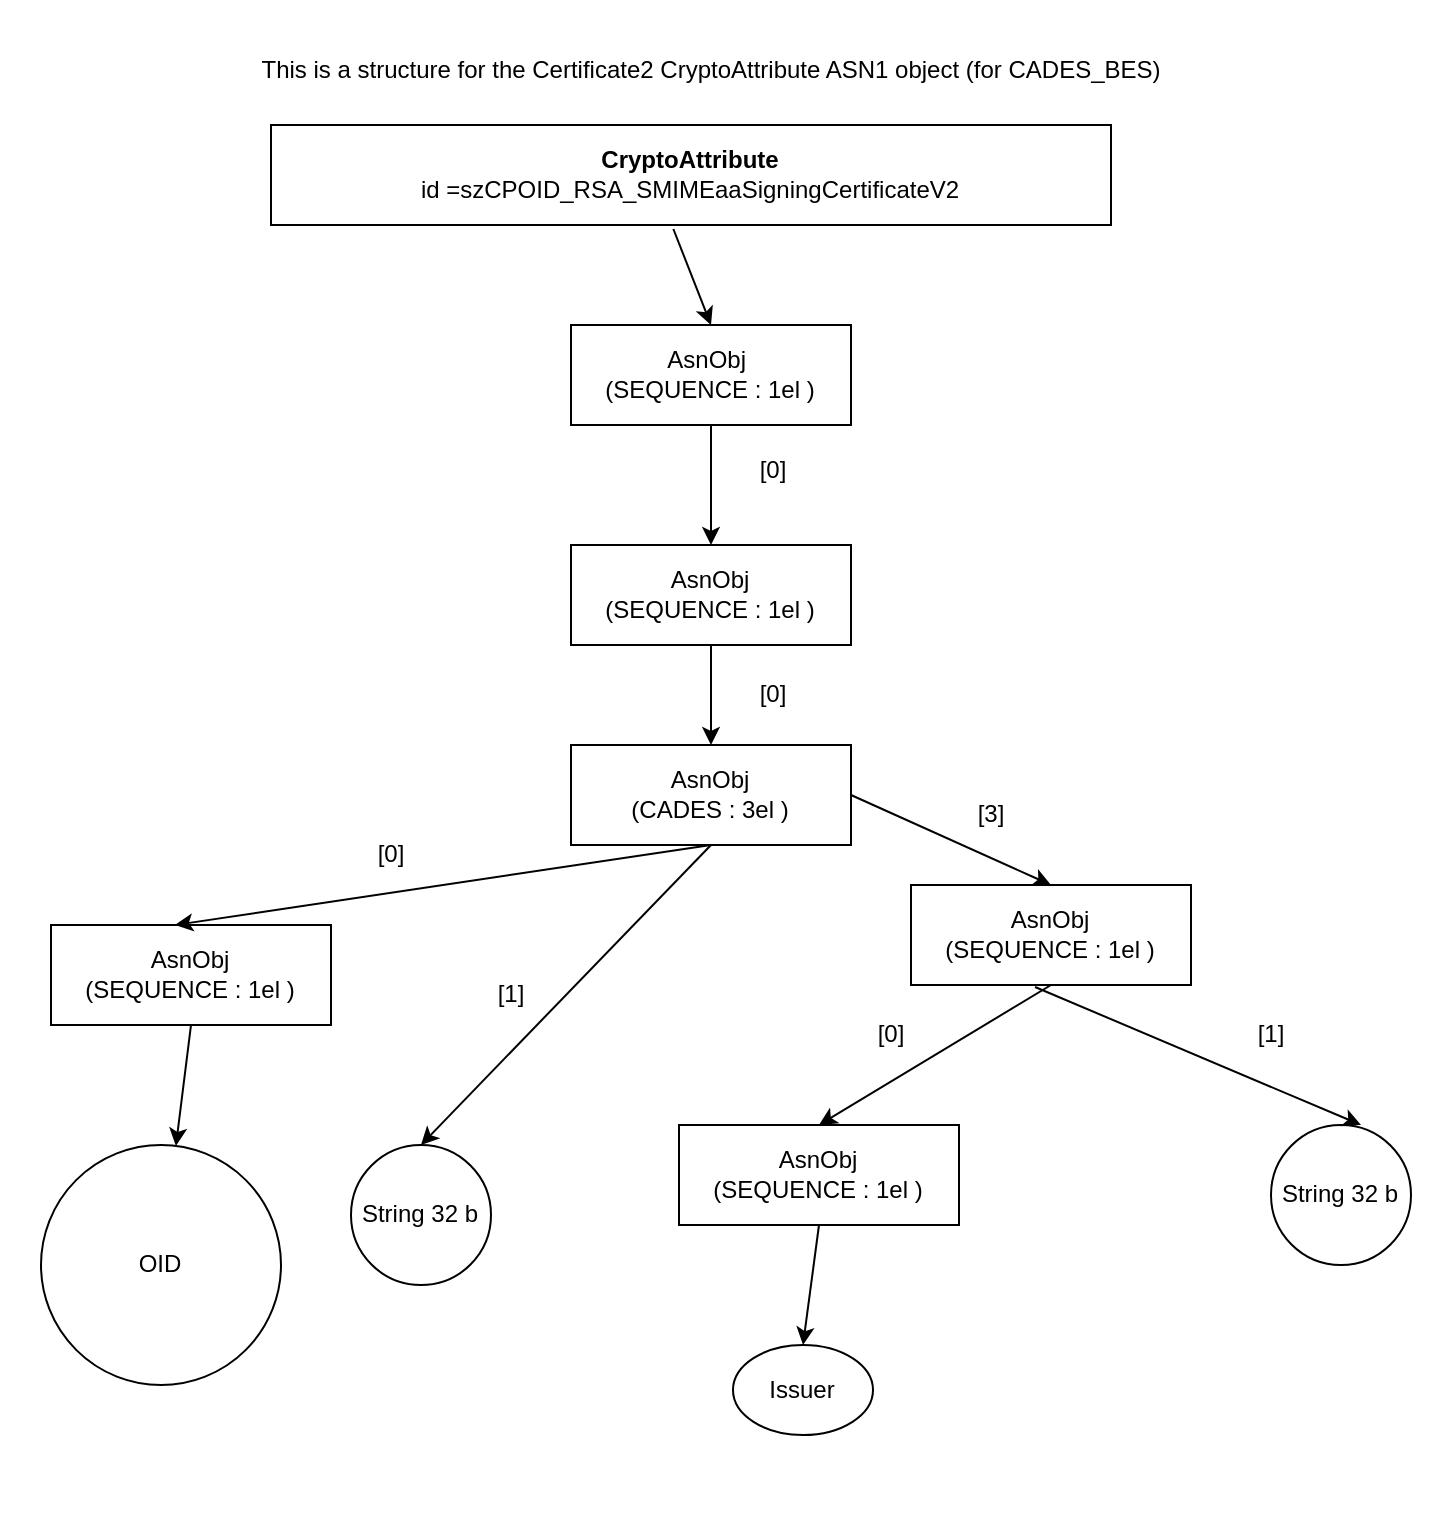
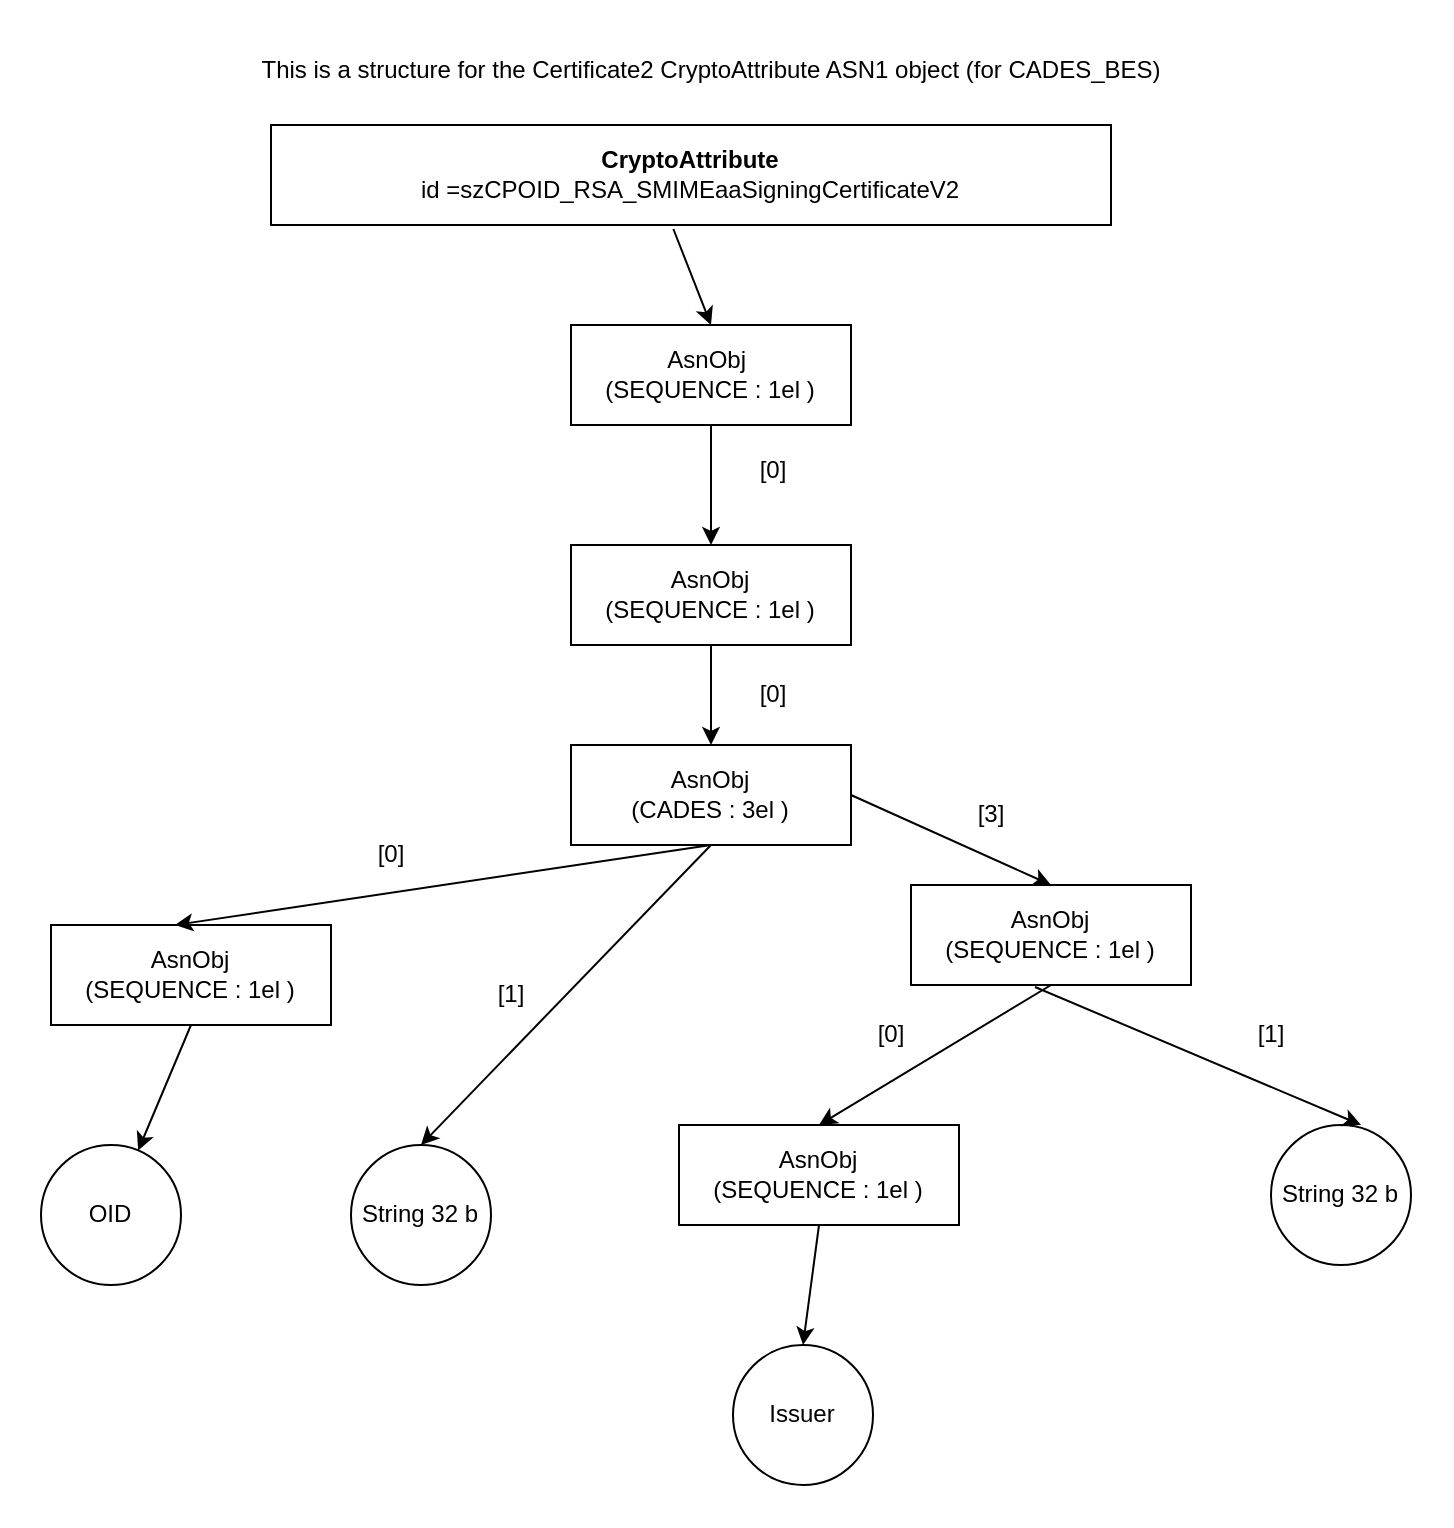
(161, 1265) -> (111, 1215)
(803, 1390) -> (803, 1415)
